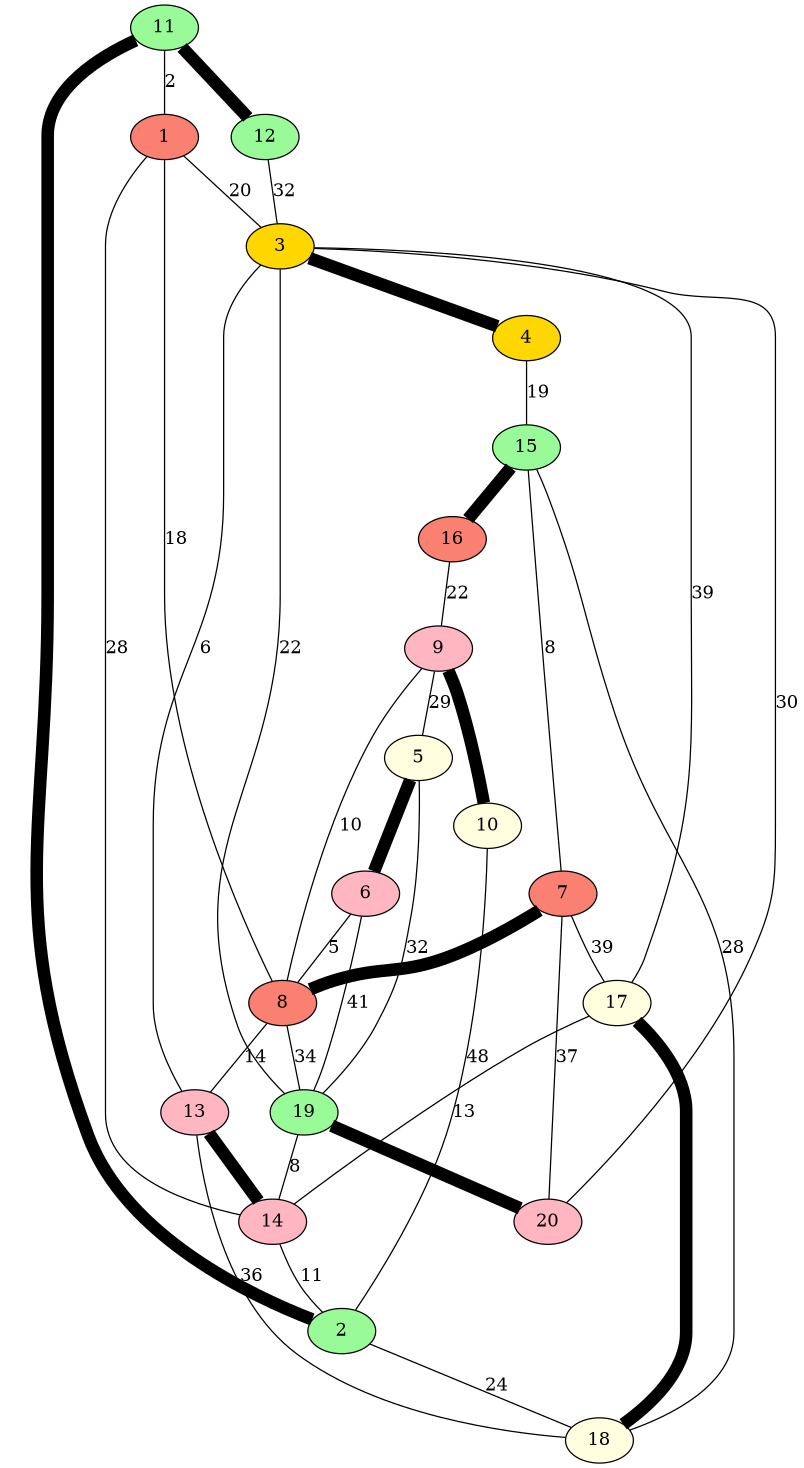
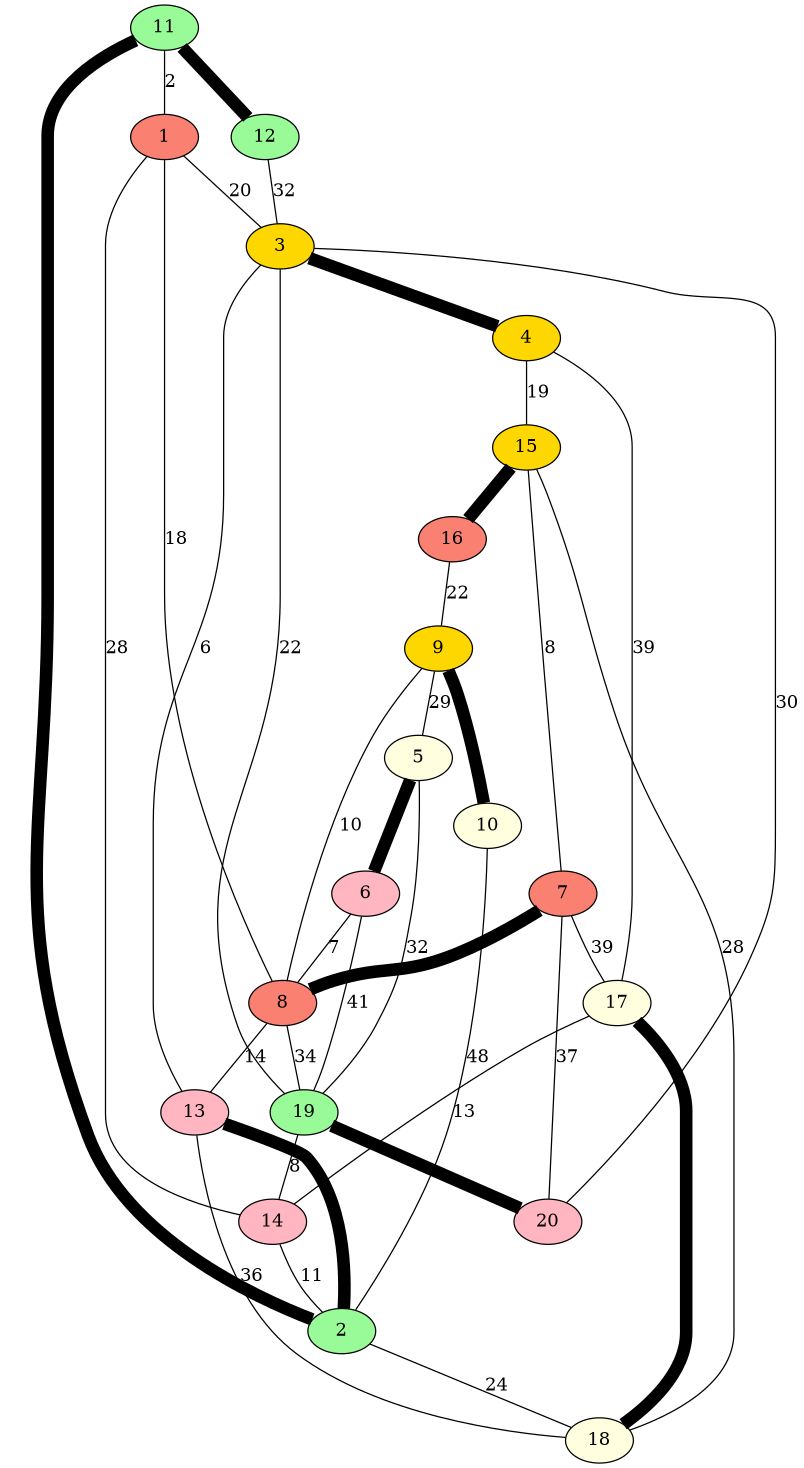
(527, 447) -> (527, 447)
(691, 463) -> (632, 650)
(439, 649) -> (439, 649)
(334, 948) -> (334, 948)
(234, 1167) -> (328, 1193)
